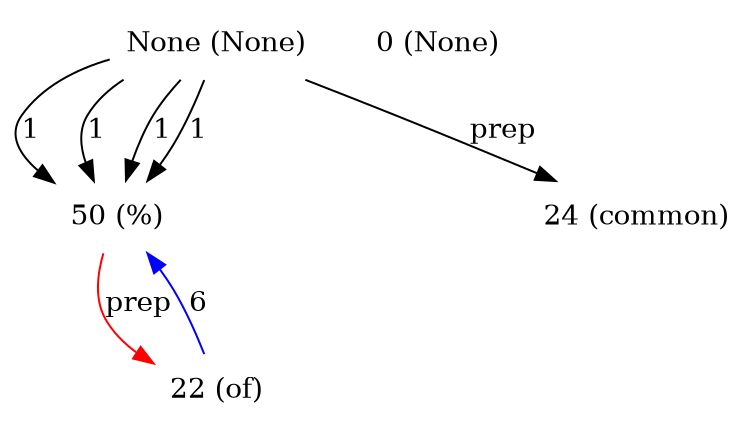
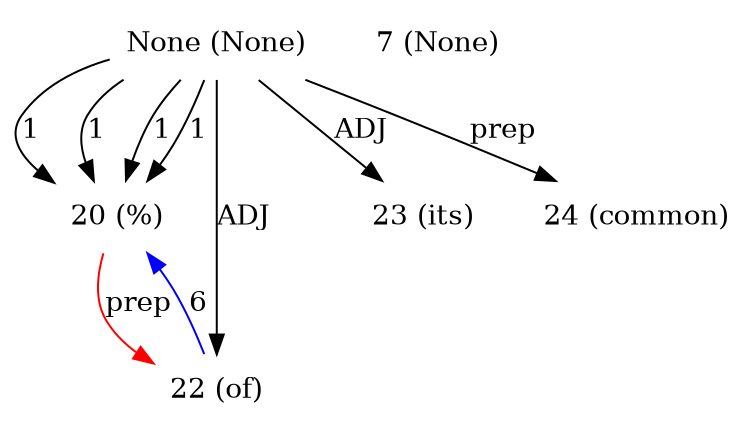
(438, 44) -> (438, 44)
none -> (217, 207)
(117, 217) -> (117, 217)
none -> (424, 217)
